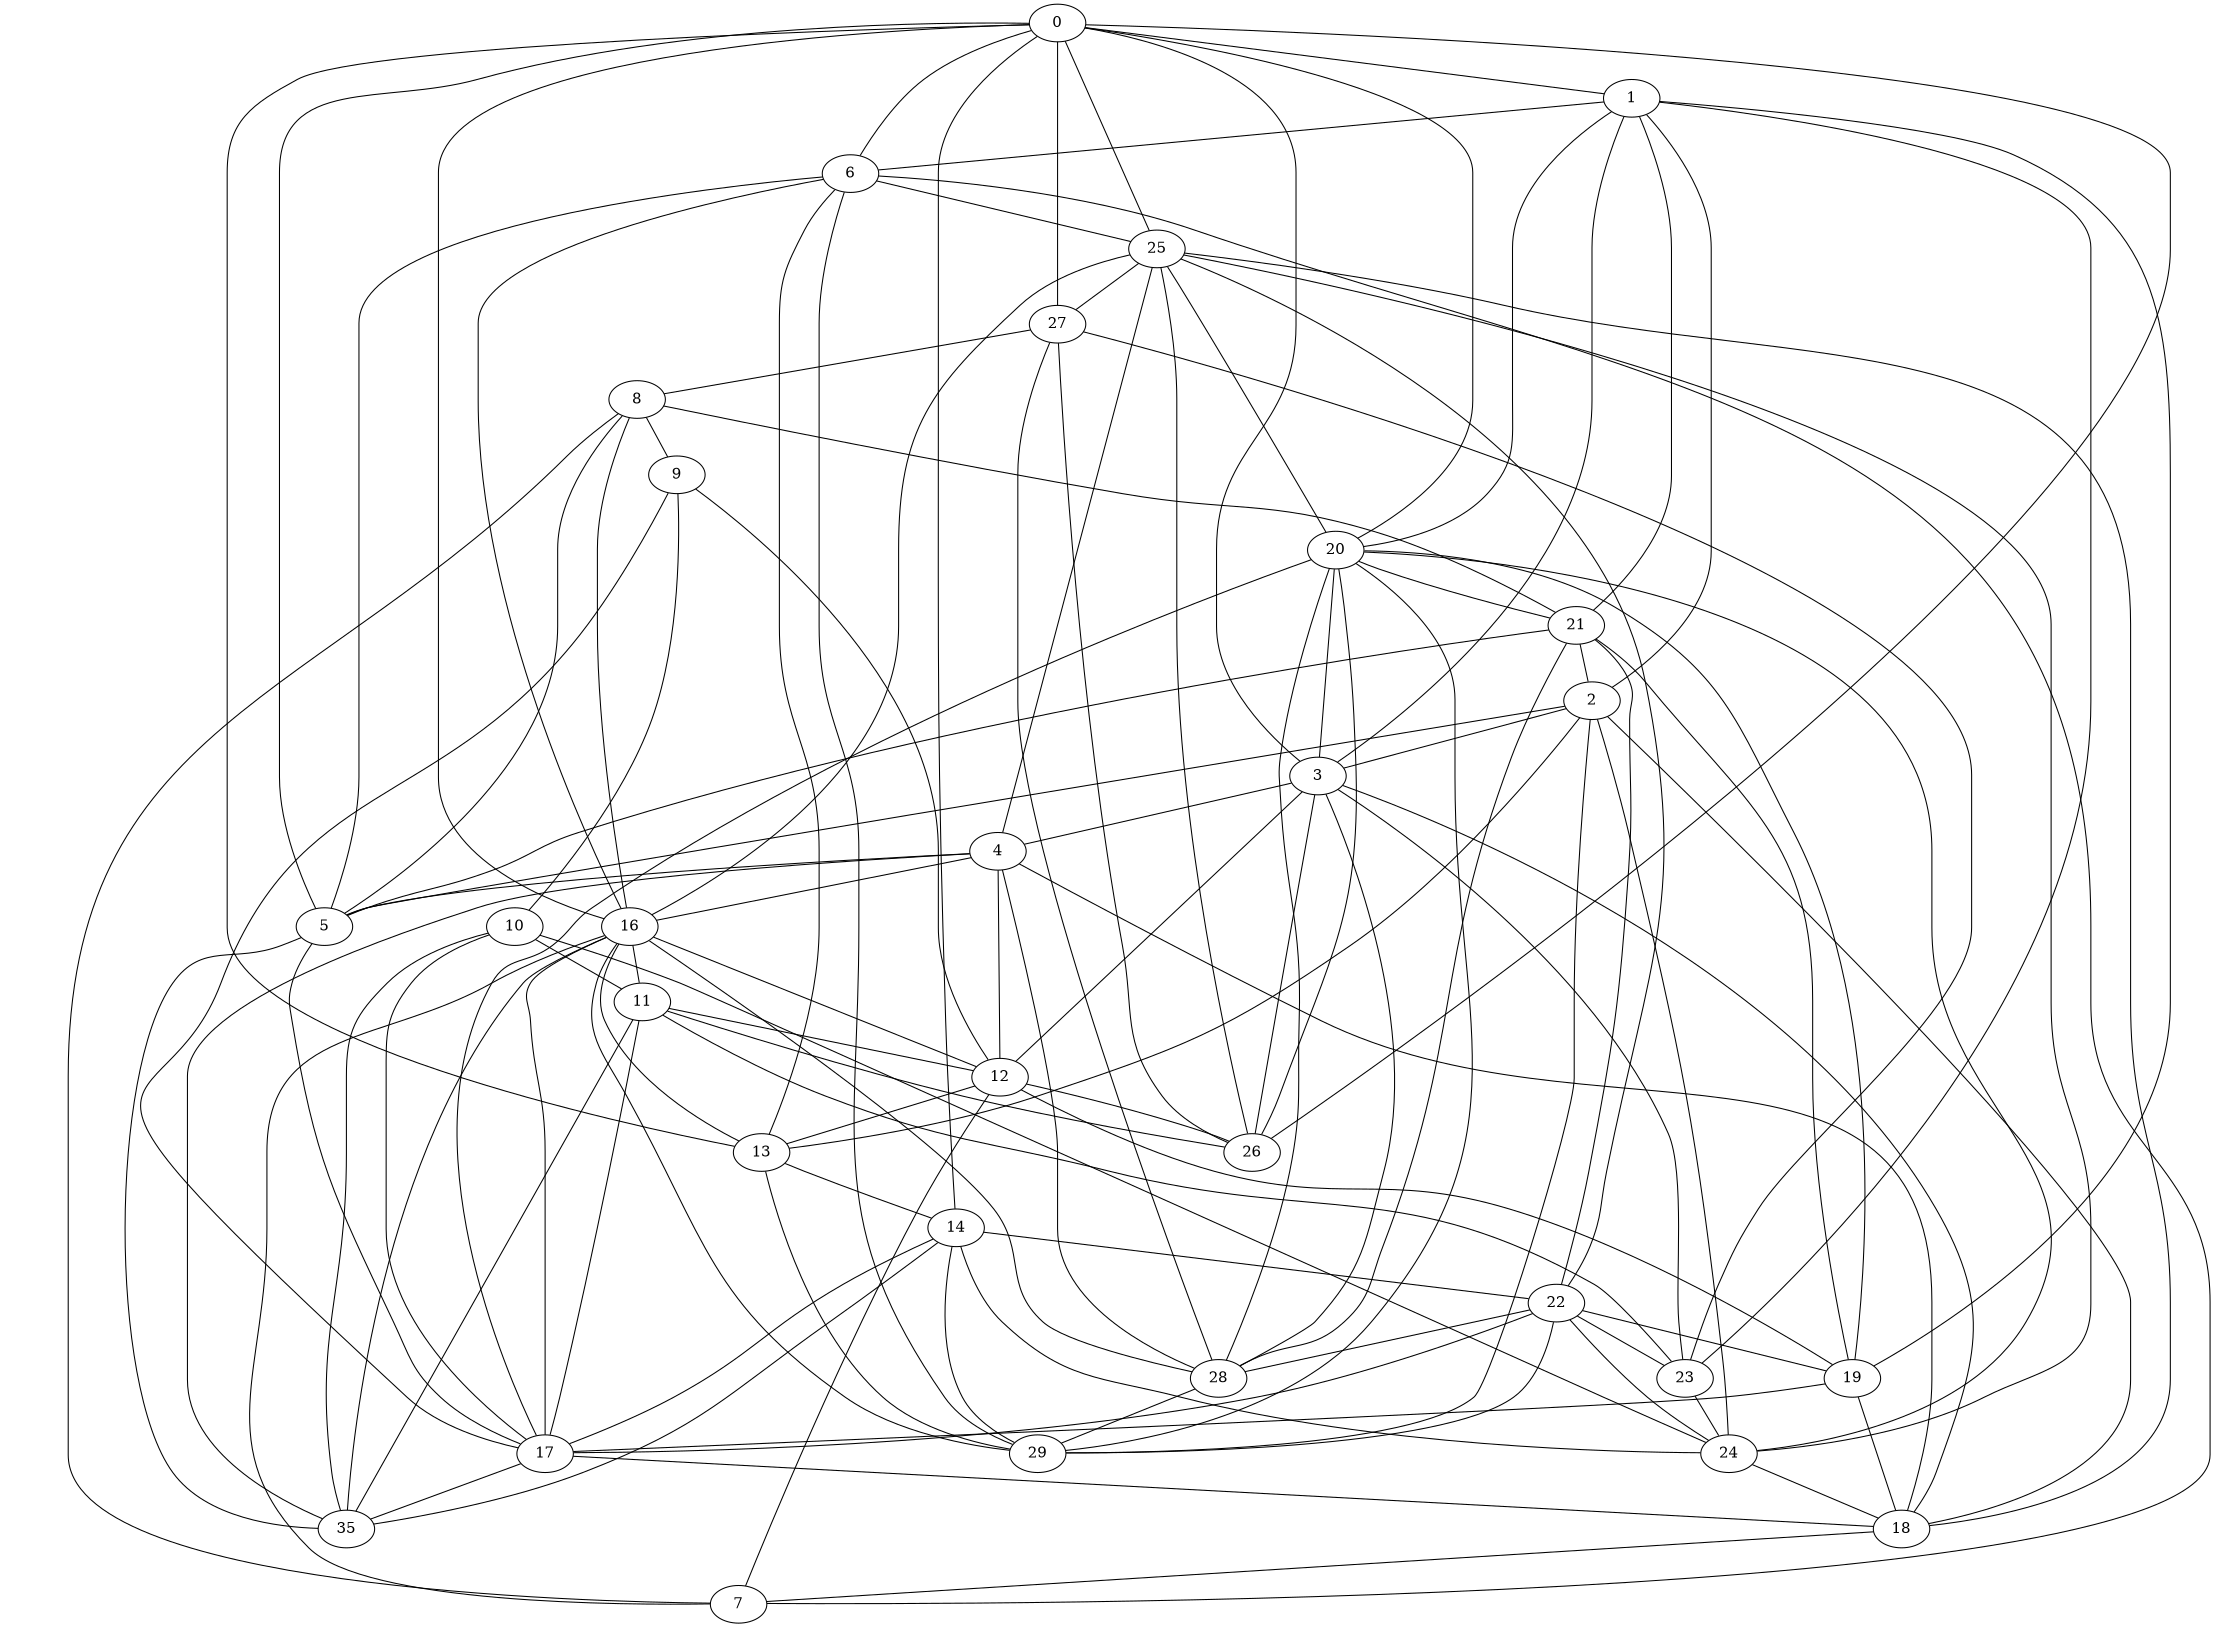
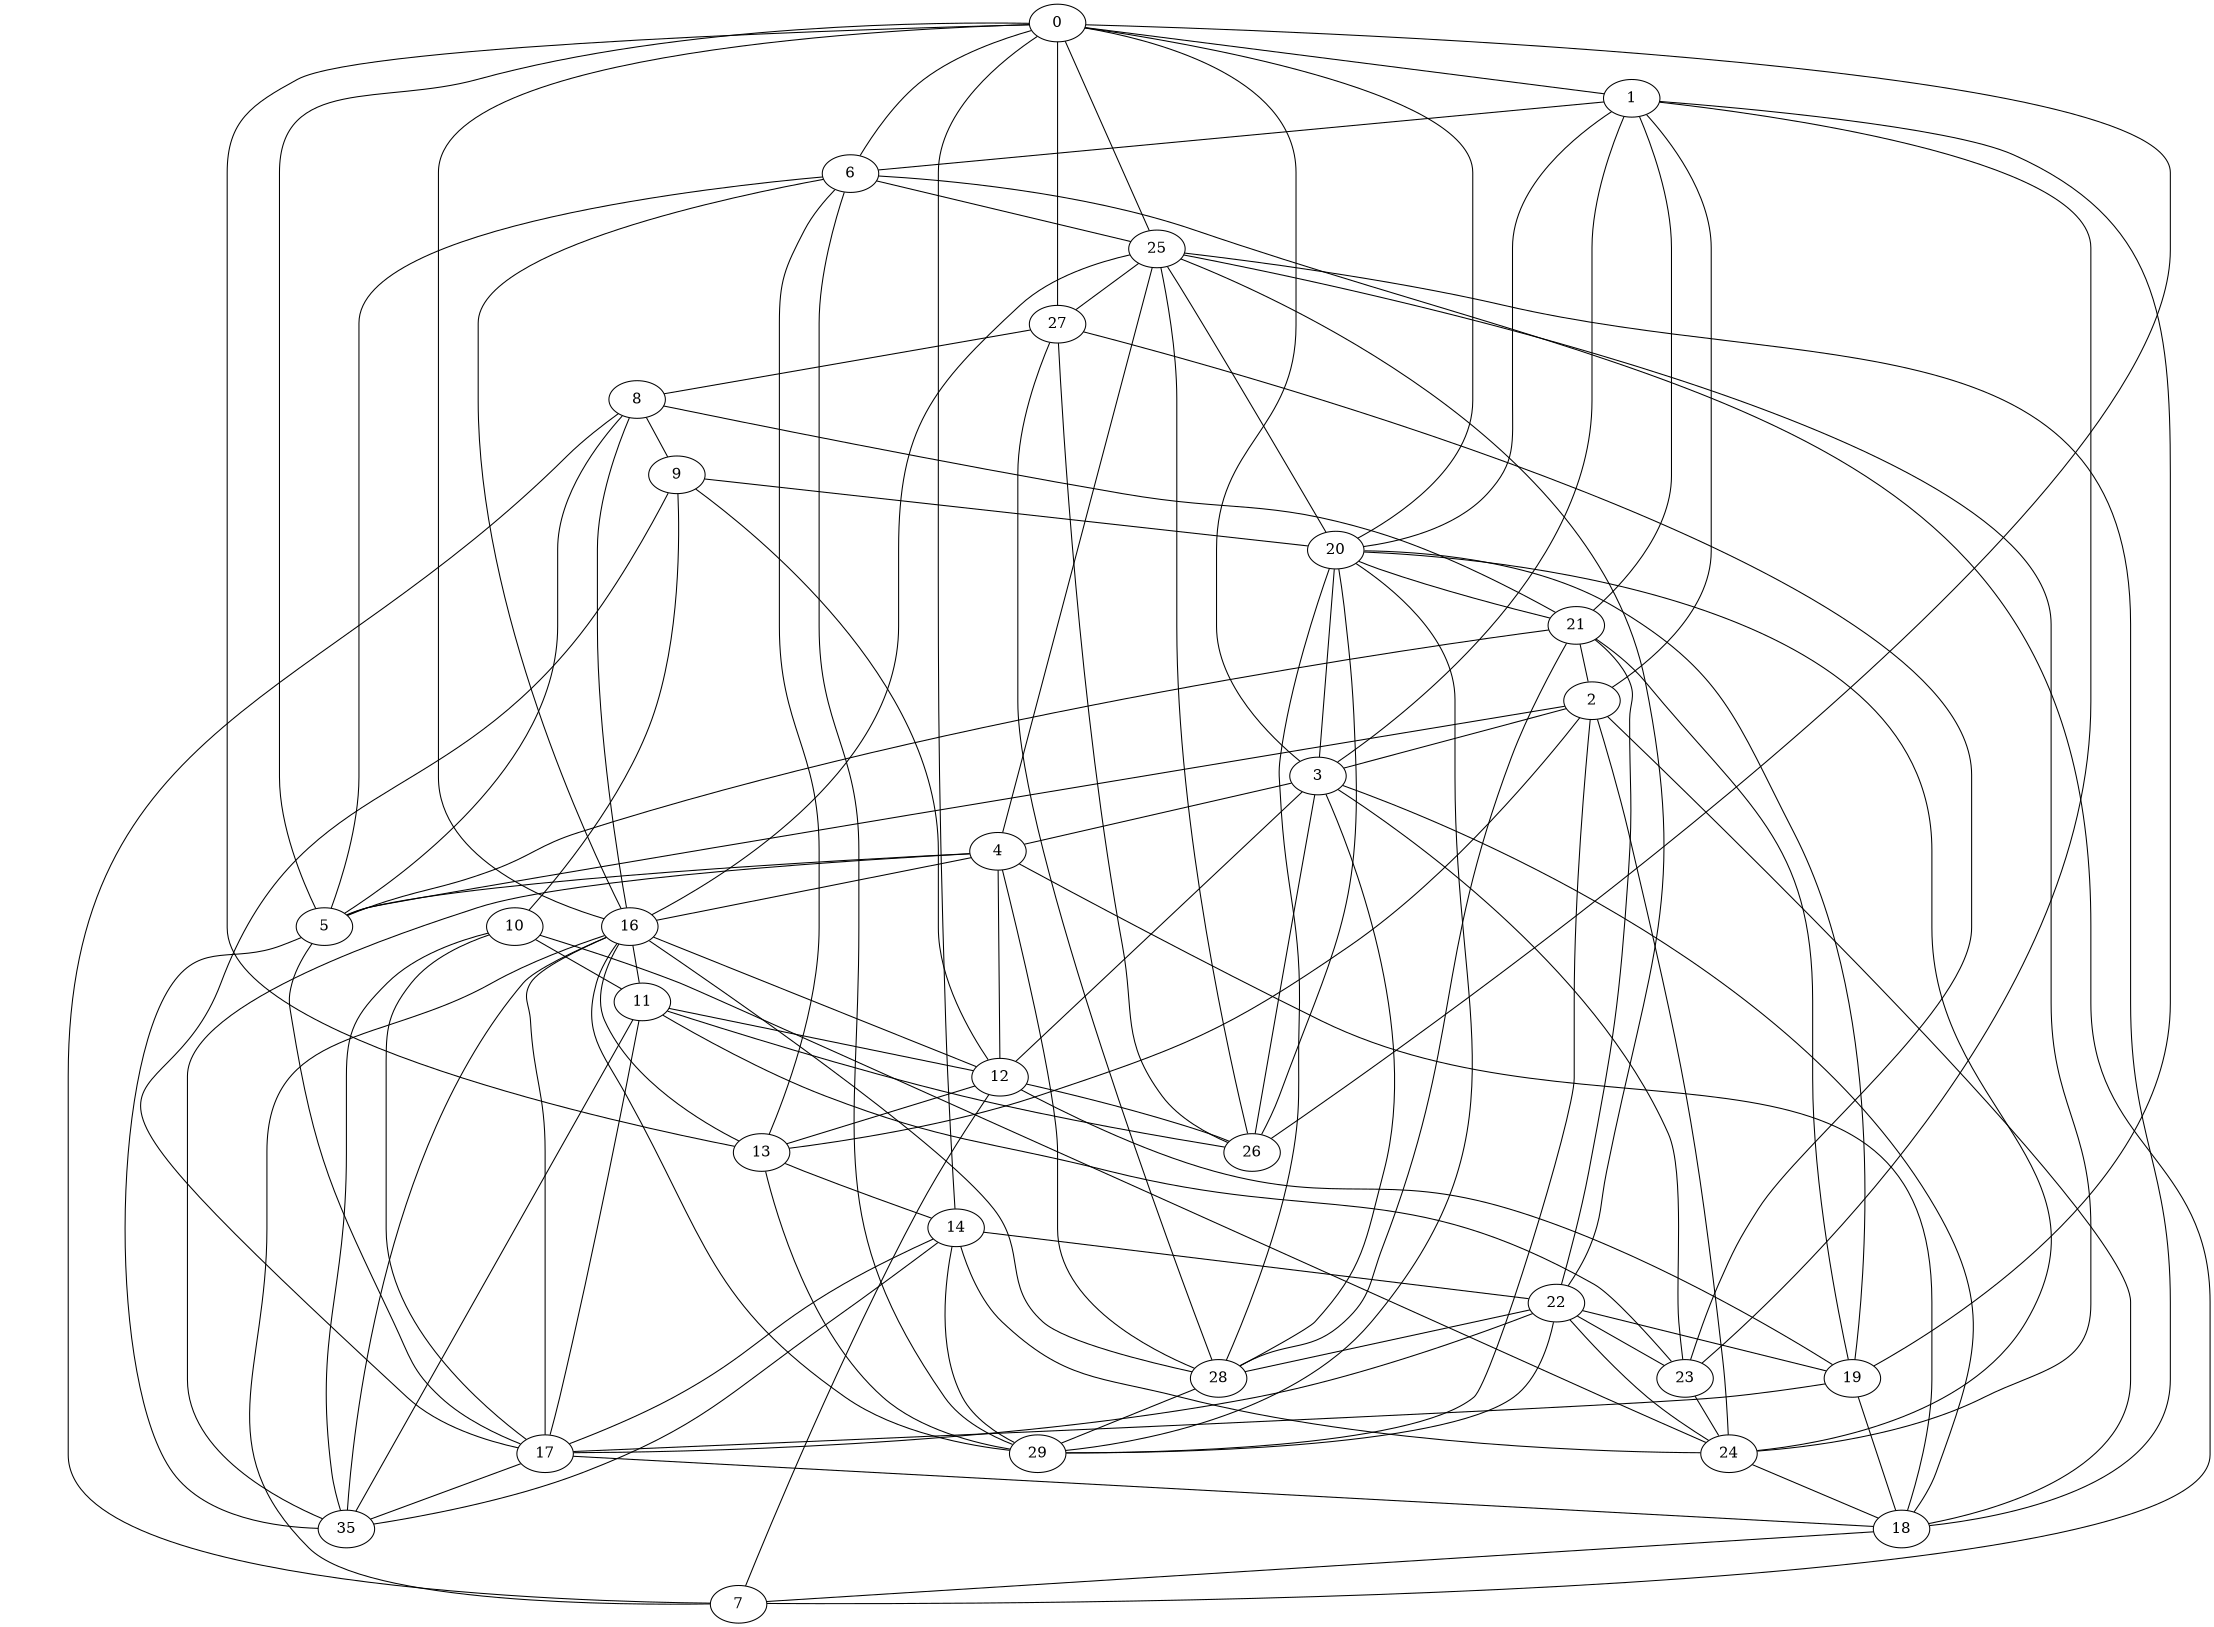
(707, 835) -> (1006, 512)
